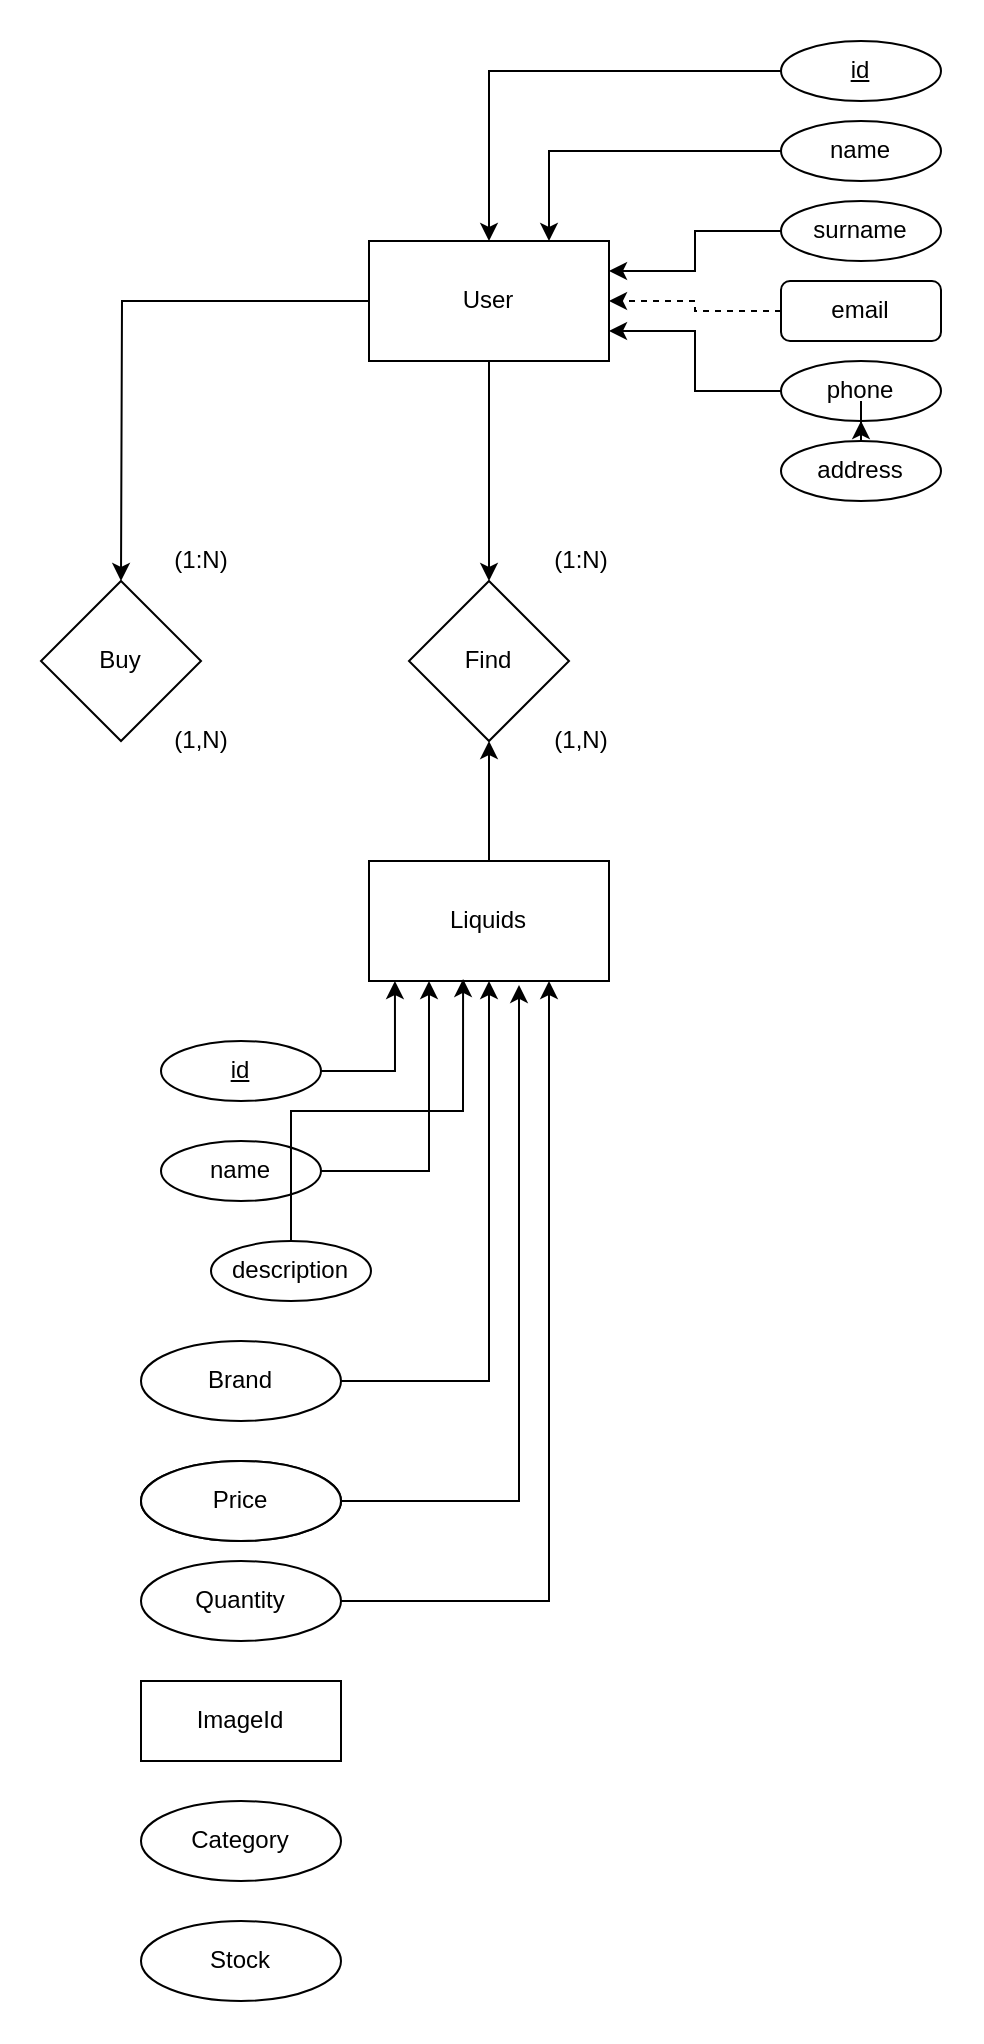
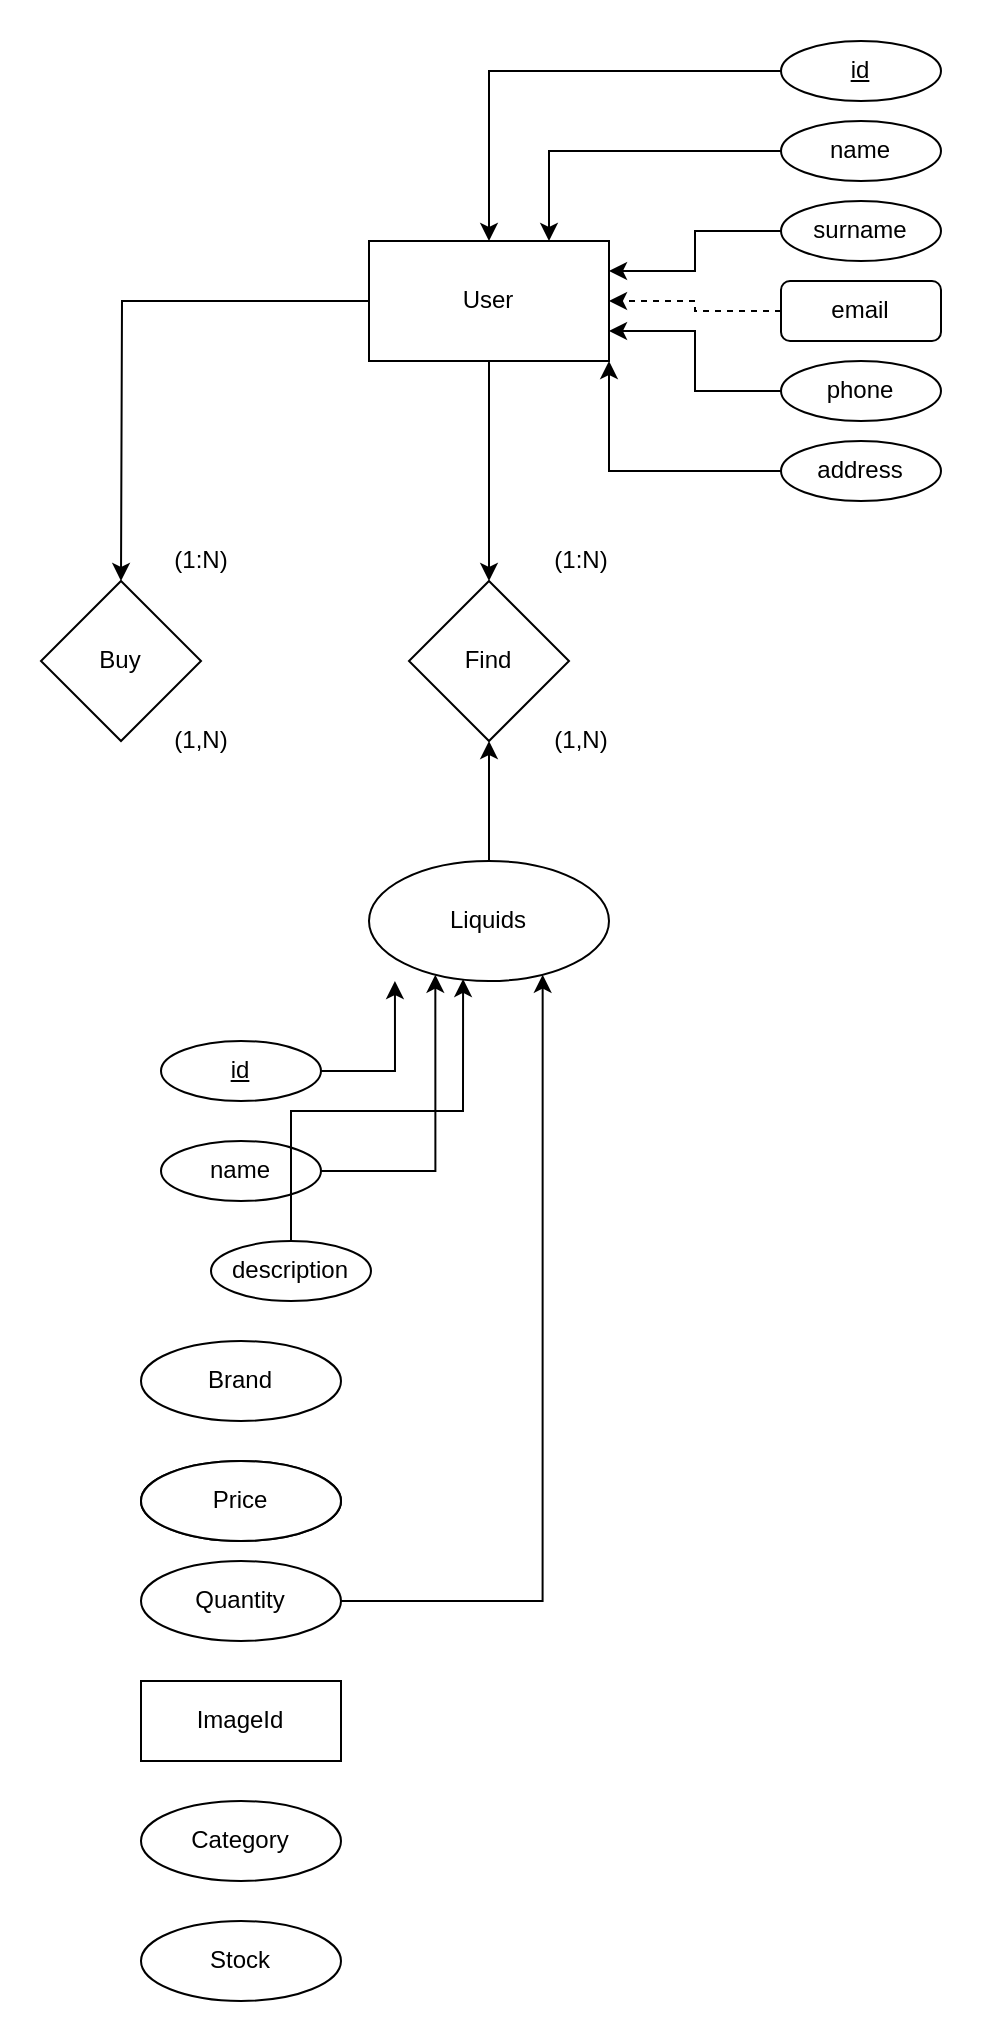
(861, 401) -> (647, 471)
(489, 921) -> (489, 921)
(489, 1262) -> none
(519, 1339) -> none
